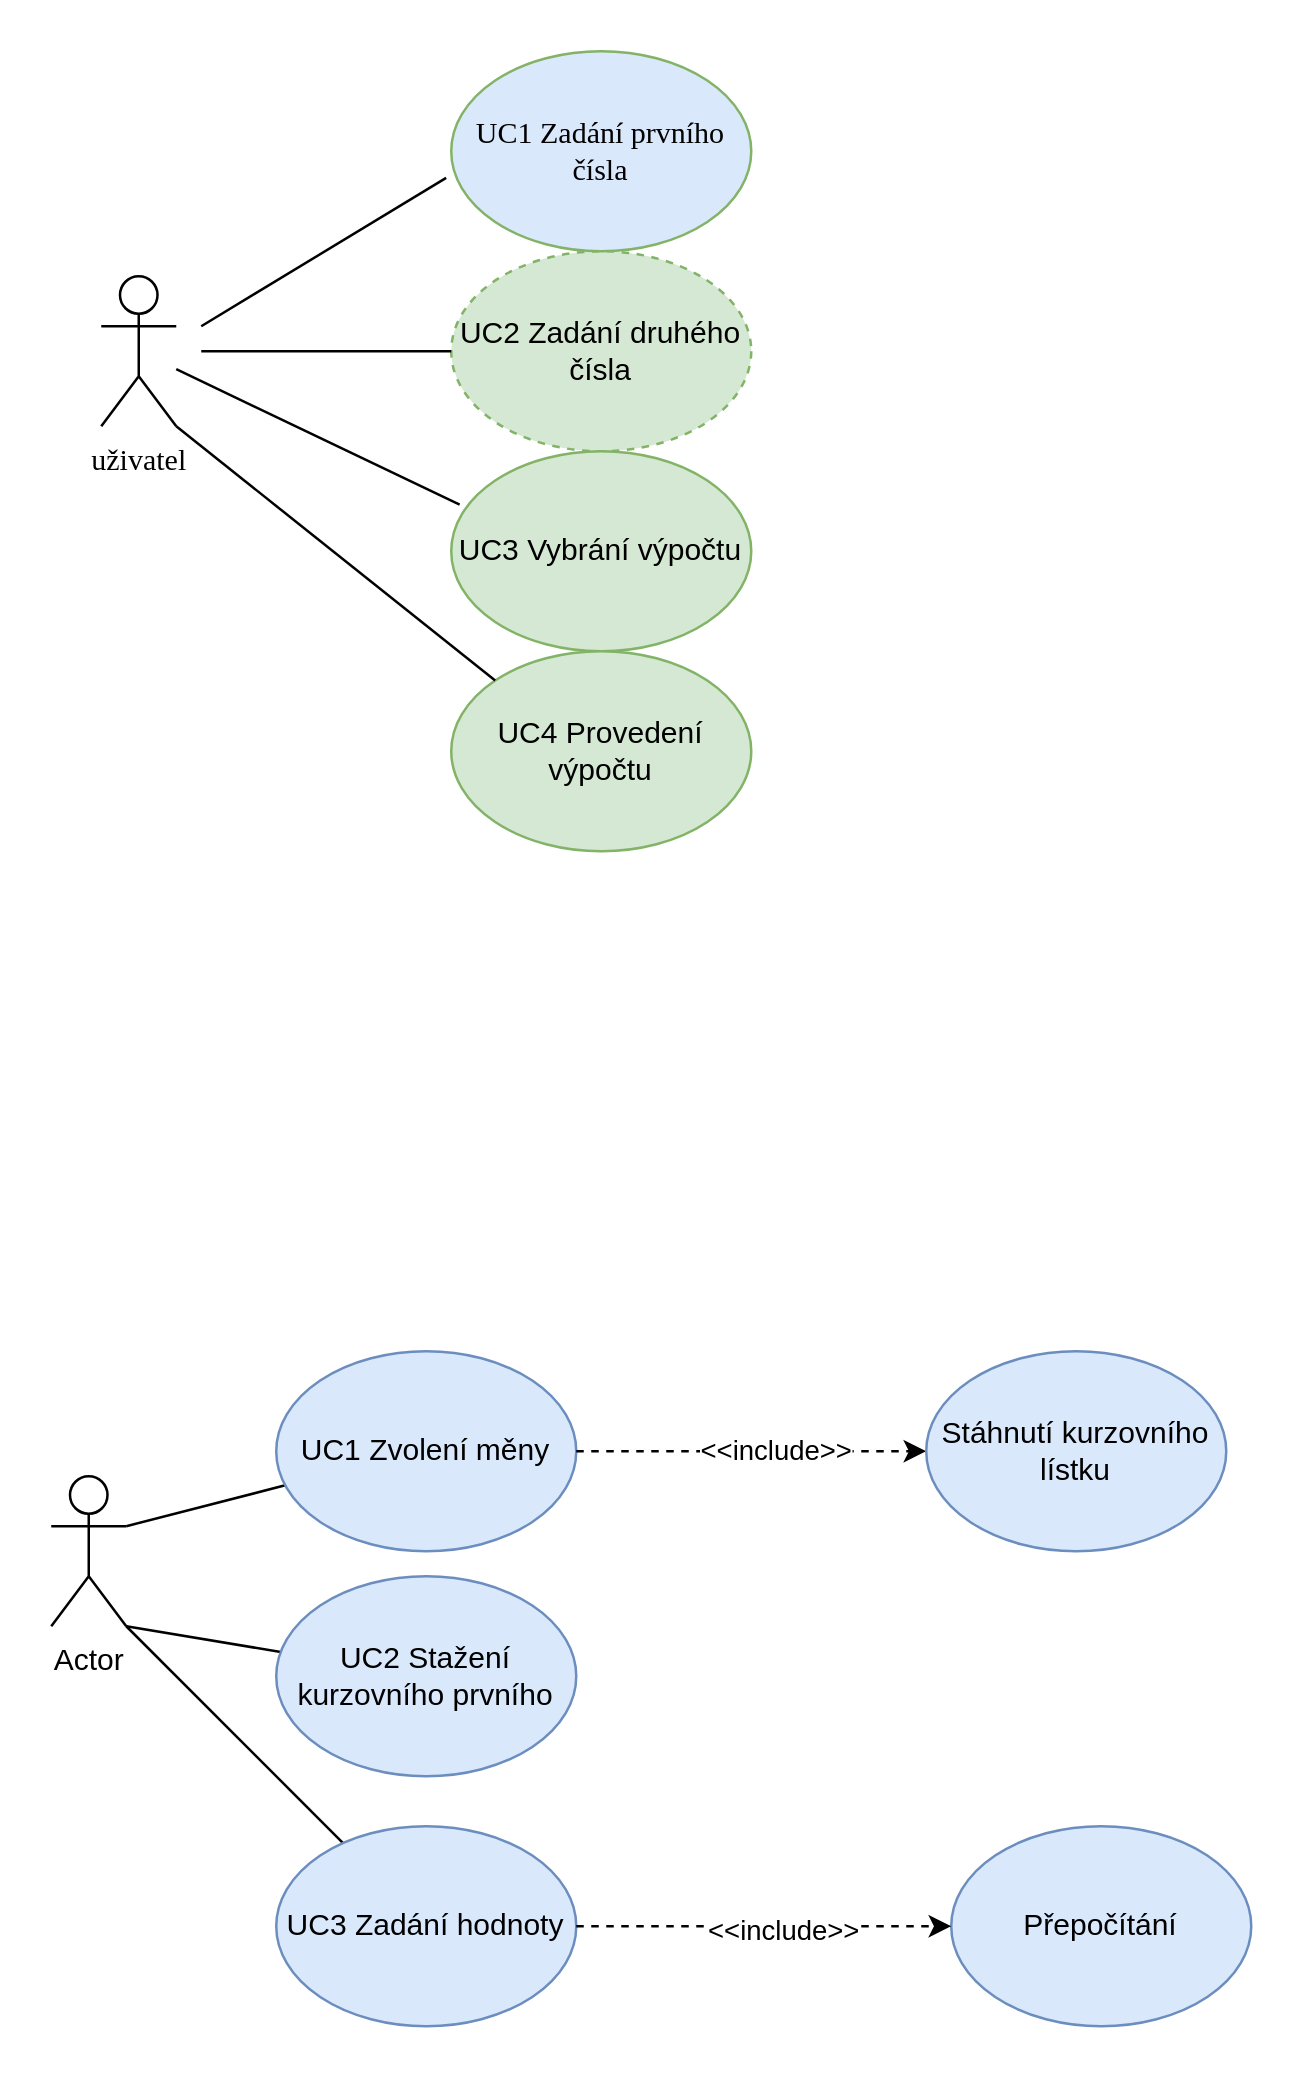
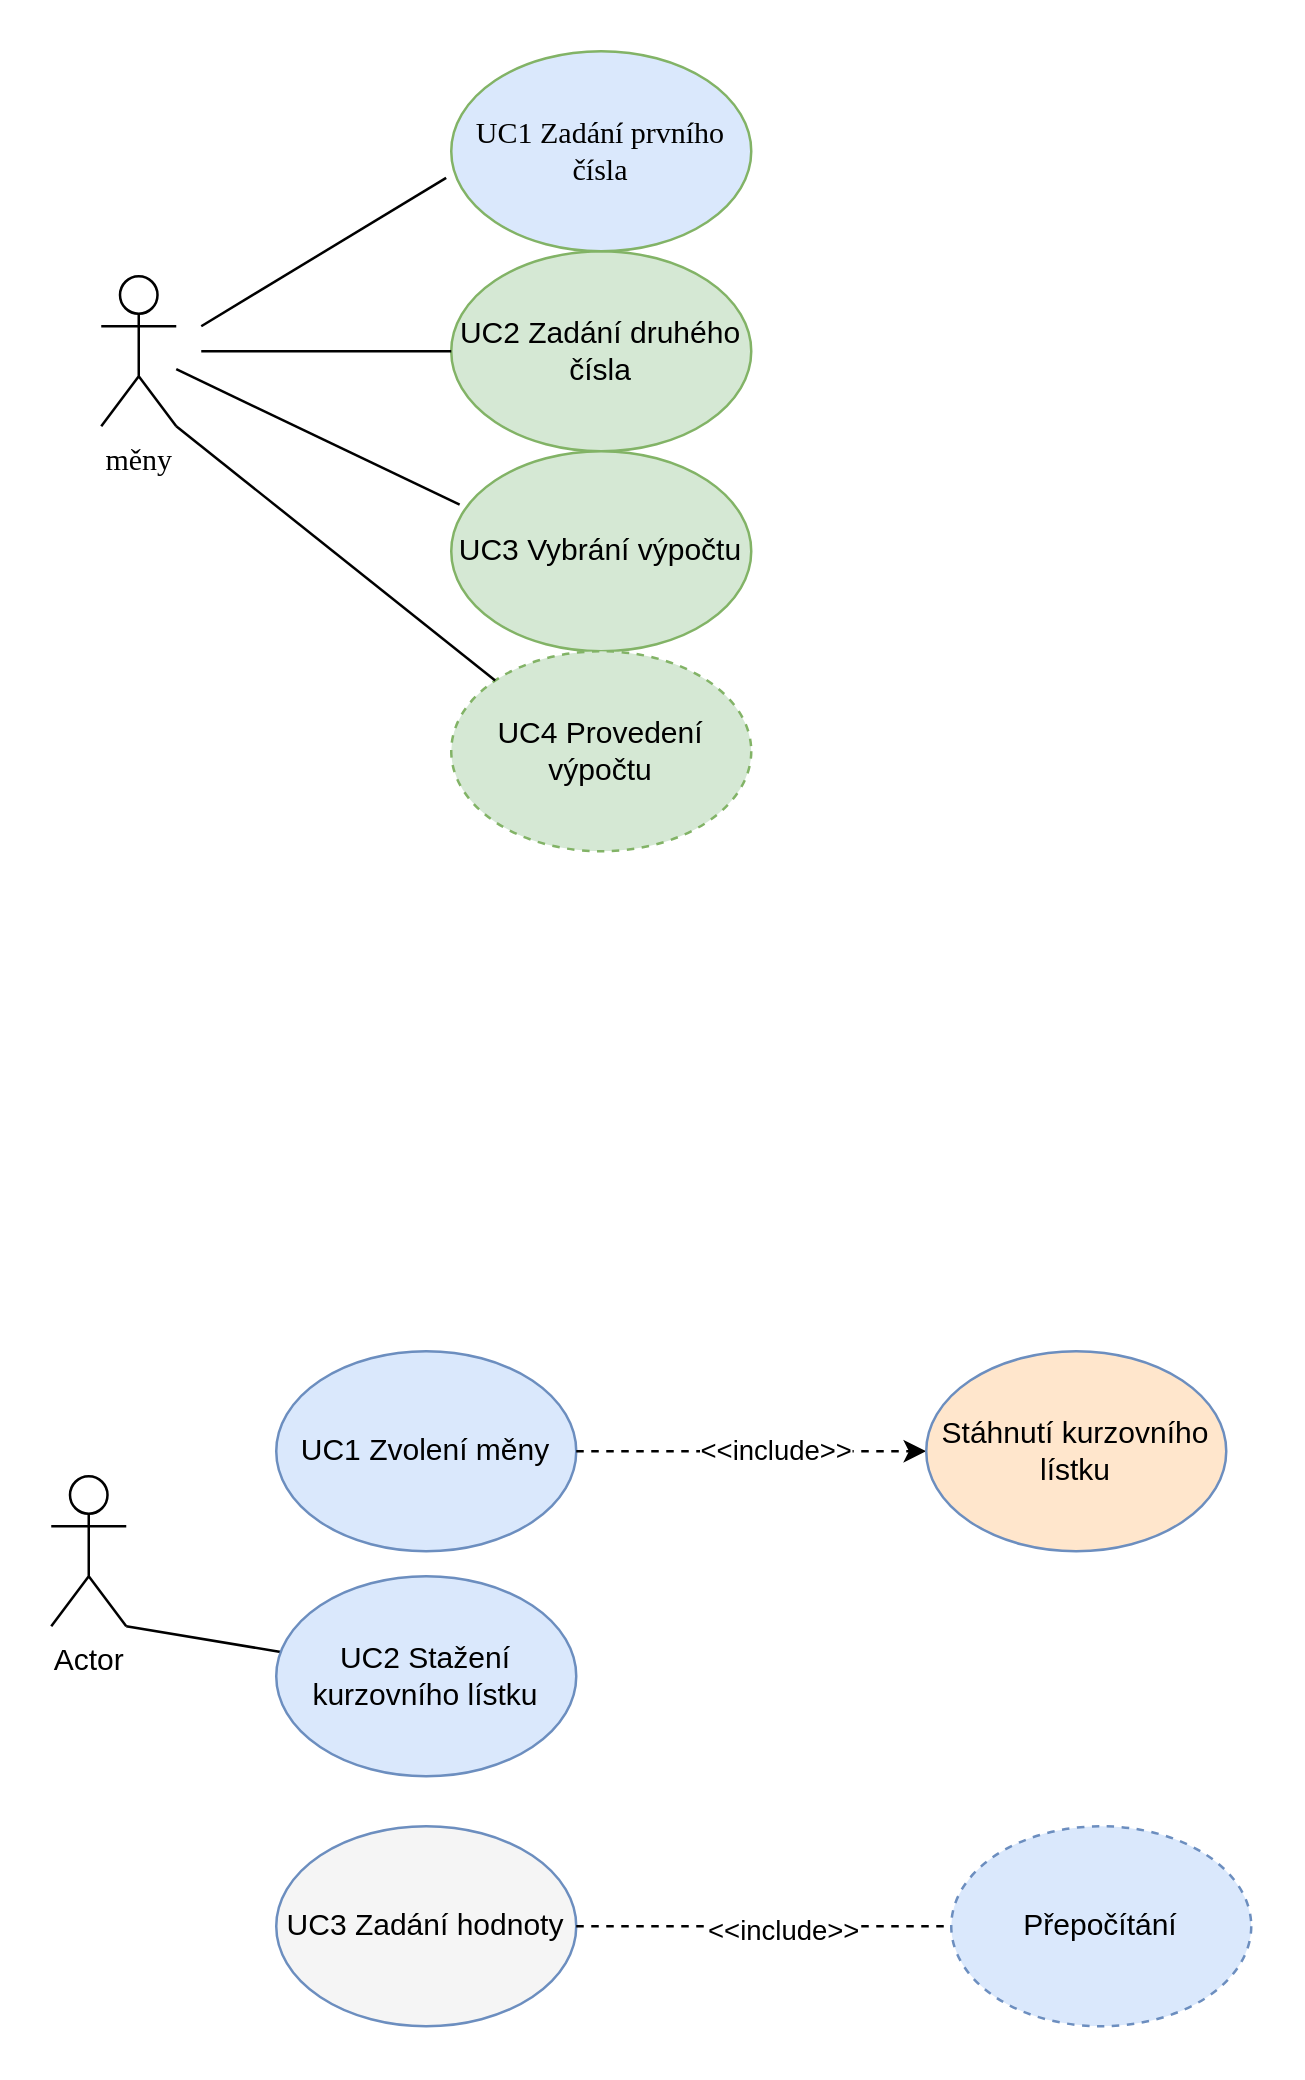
(601, 351) -> (601, 351)
(140, 462) -> (140, 462)
(601, 751) -> (601, 751)
(1076, 1451) -> (1076, 1451)
(206, 1506) -> none
(426, 1676) -> (426, 1676)
(237, 1737) -> none
(426, 1926) -> (426, 1926)
(933, 1926) -> (941, 1926)
(1101, 1926) -> (1101, 1926)
